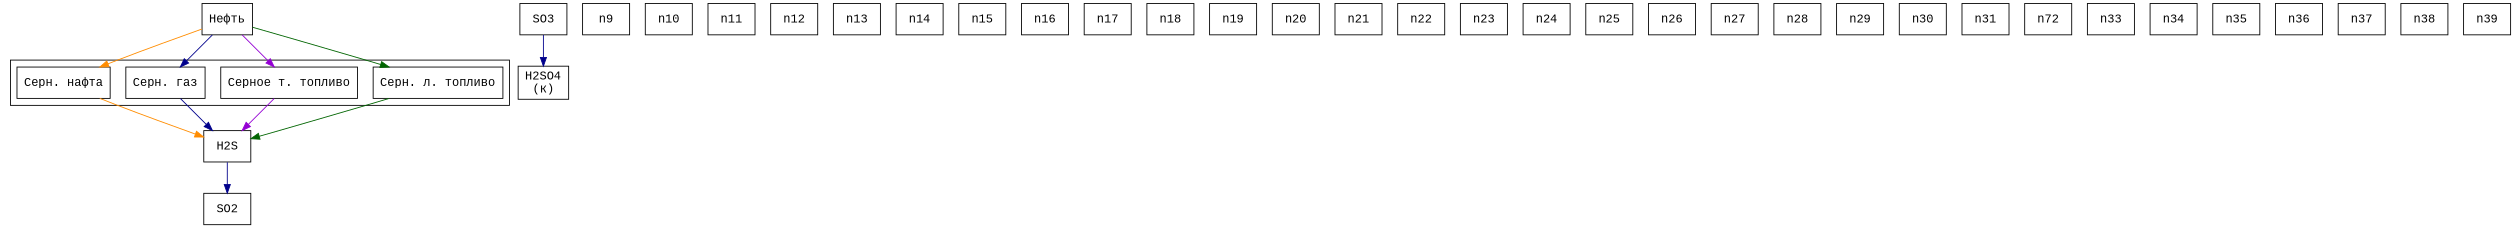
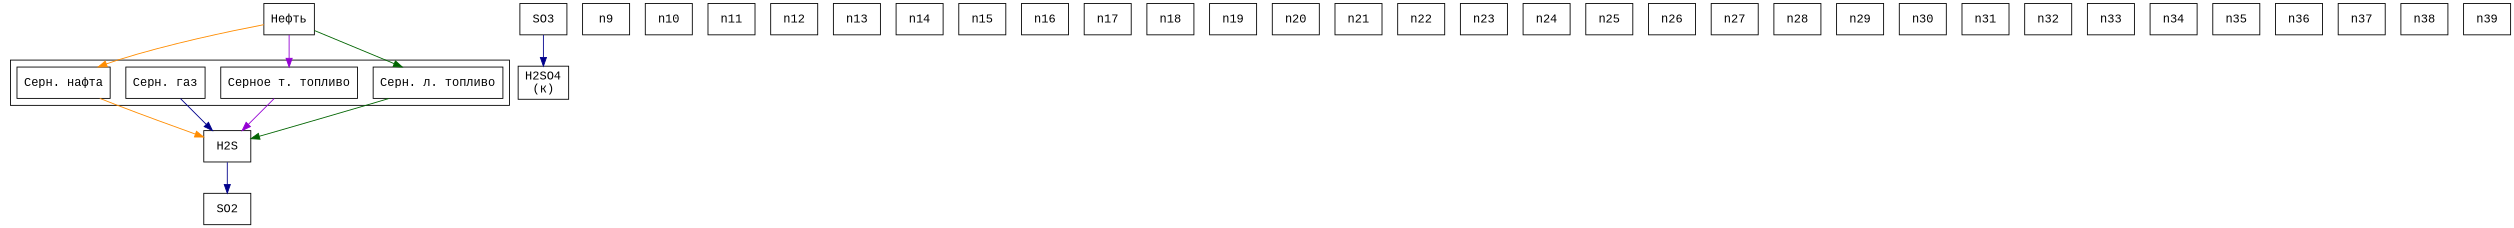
(2048, 19) -> (2048, 19)
(199, 48) -> none
